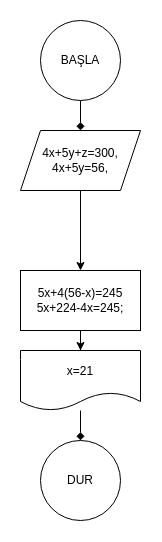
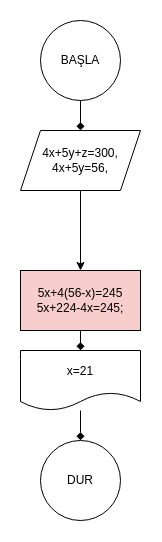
(81, 301) -> (81, 301)
(81, 342) -> (81, 342)
